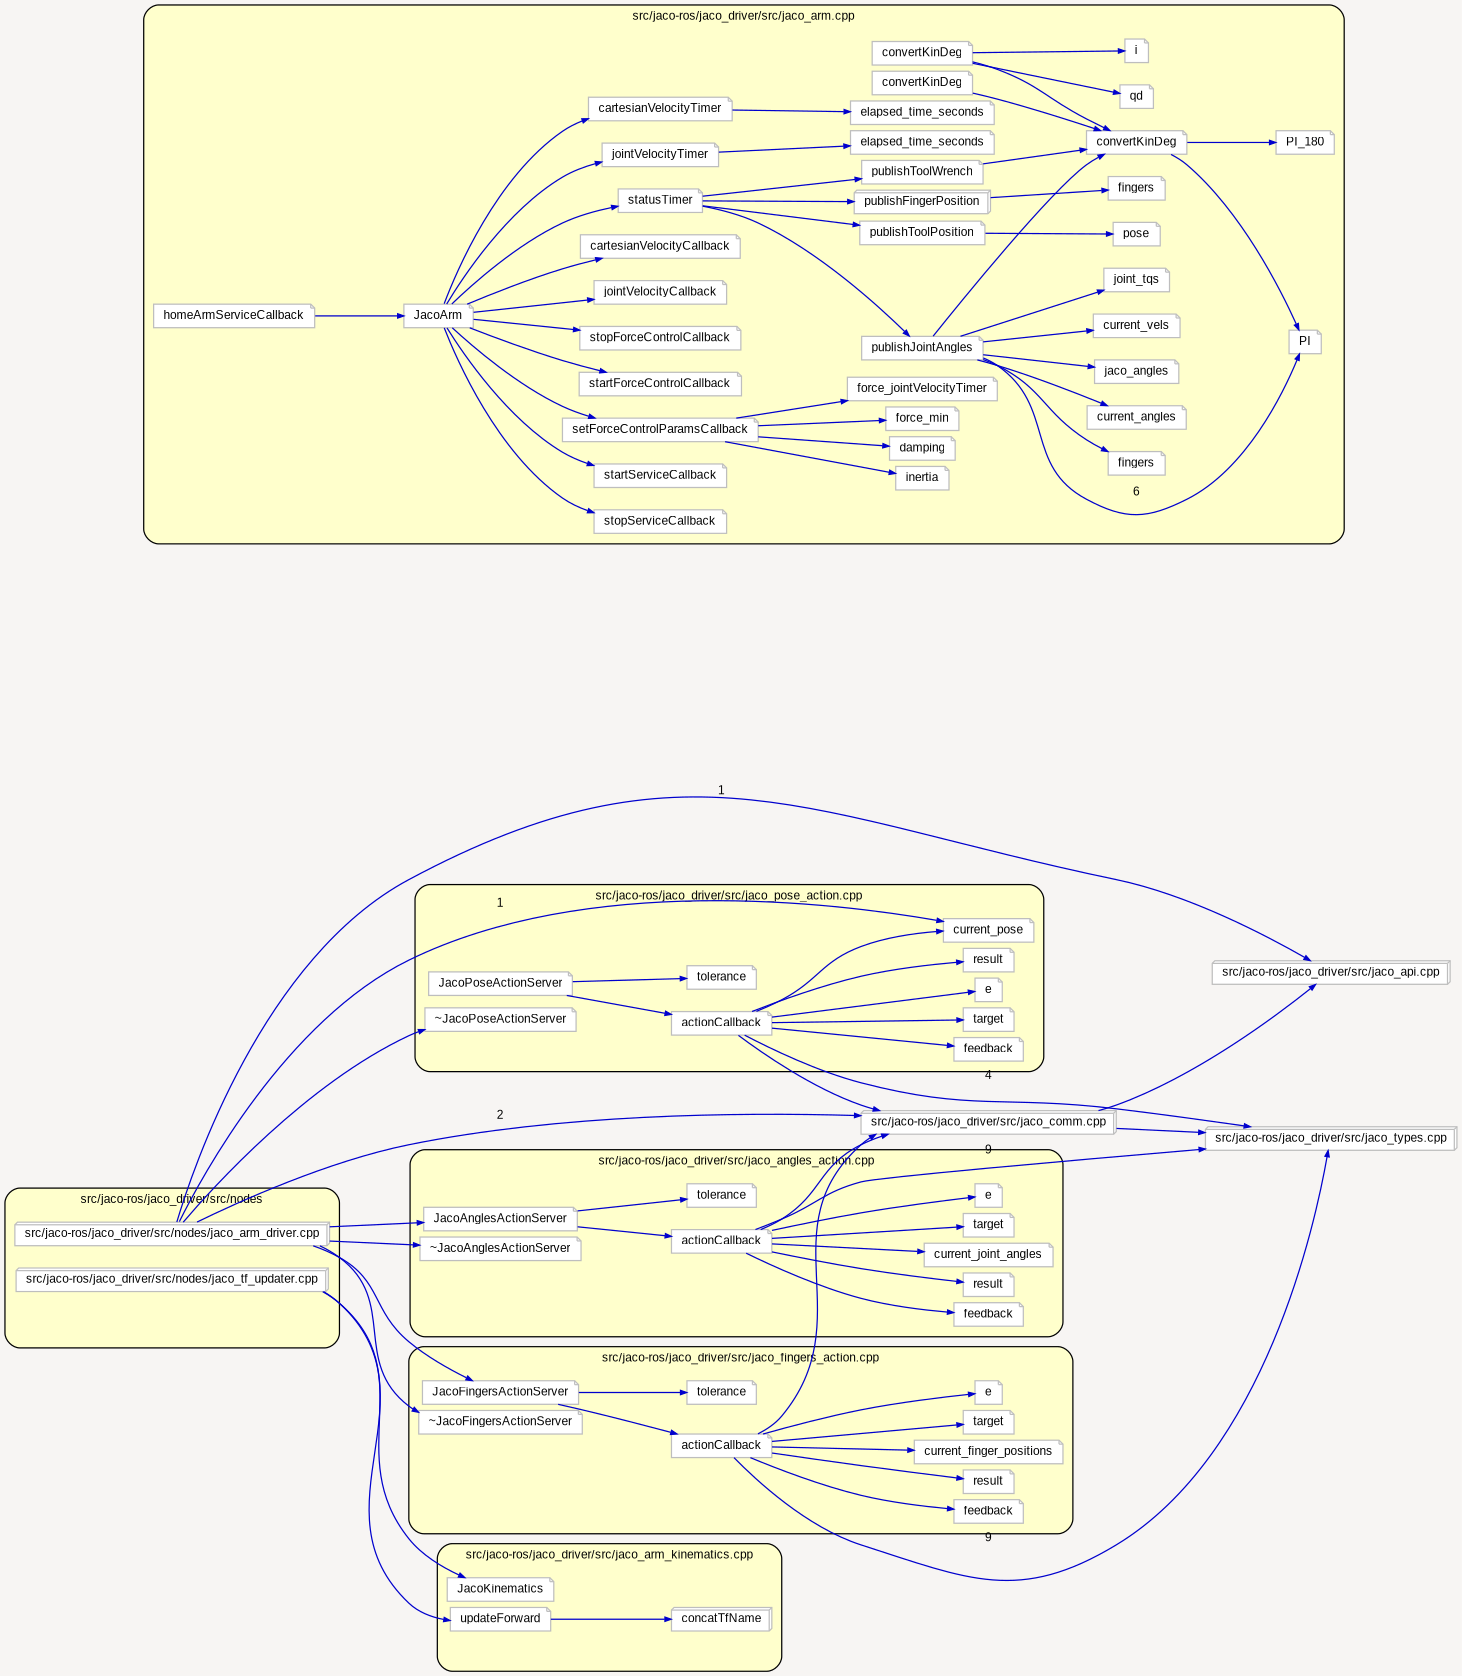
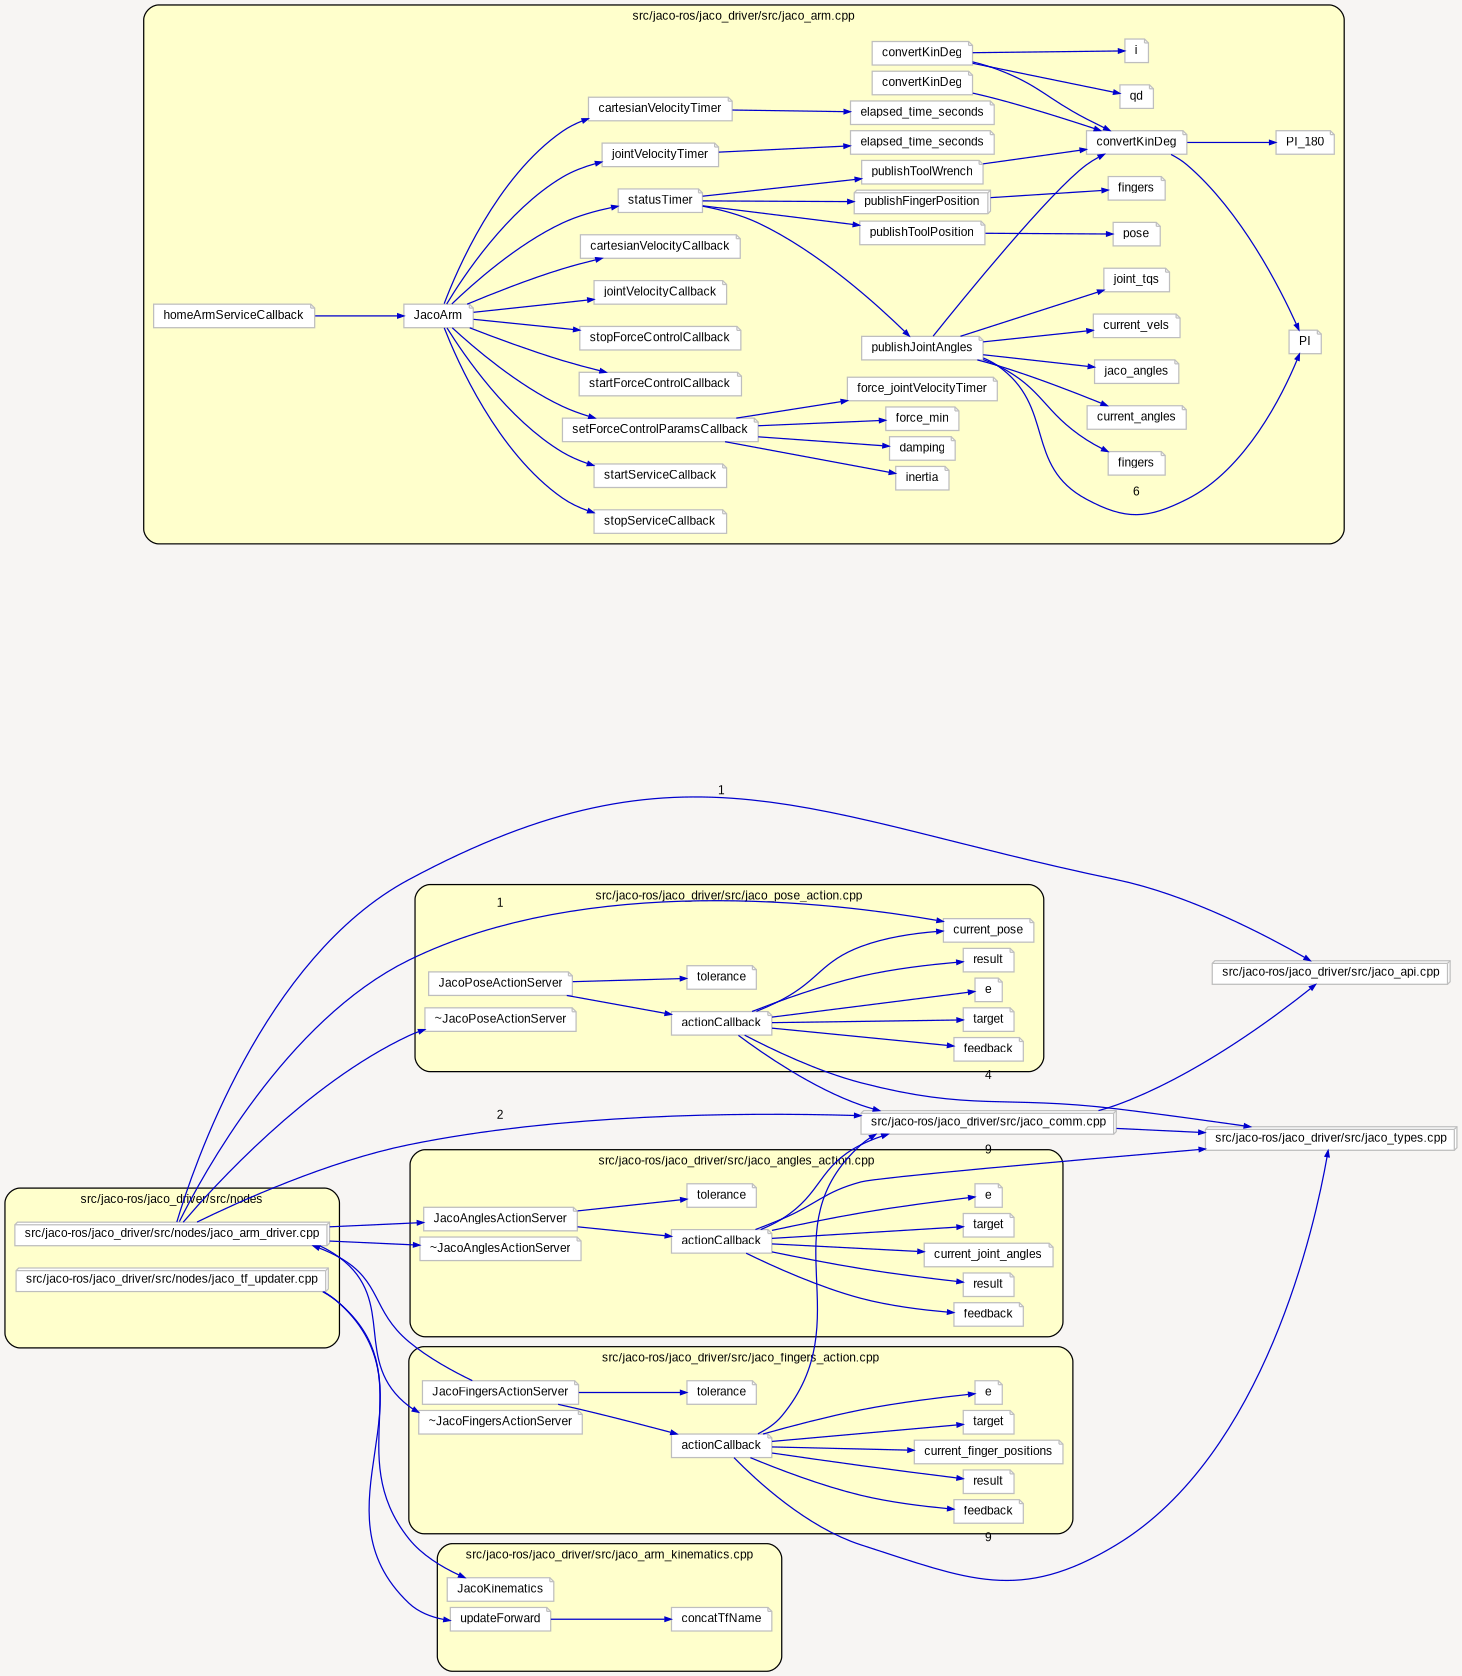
(386, 1315) -> (389, 1320)
(722, 1619) -> (722, 1619)
